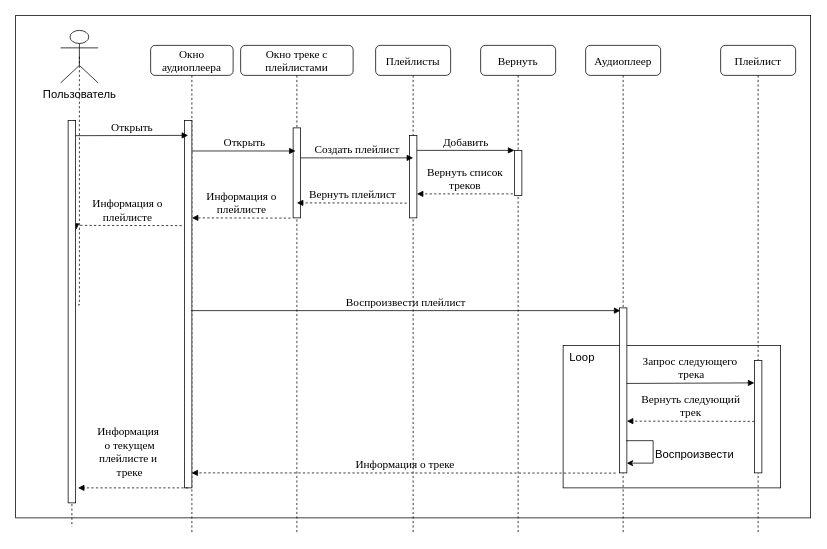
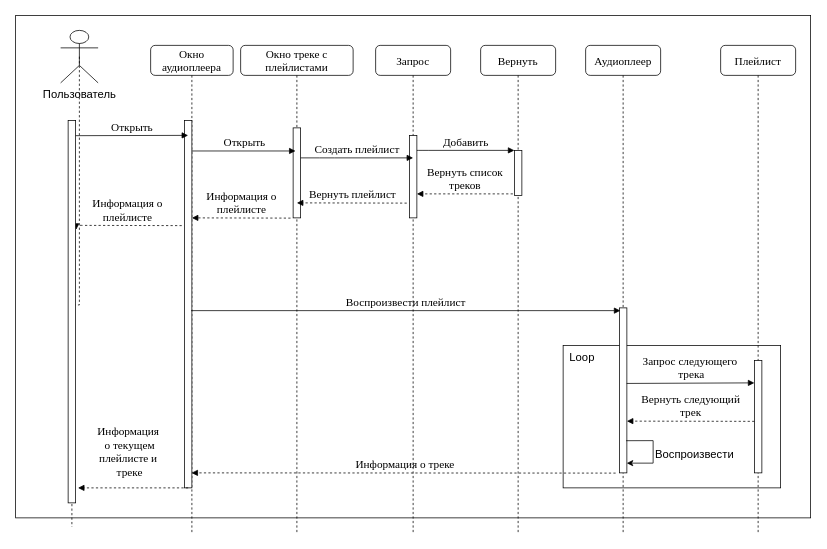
(413, 60) -> (413, 60)
